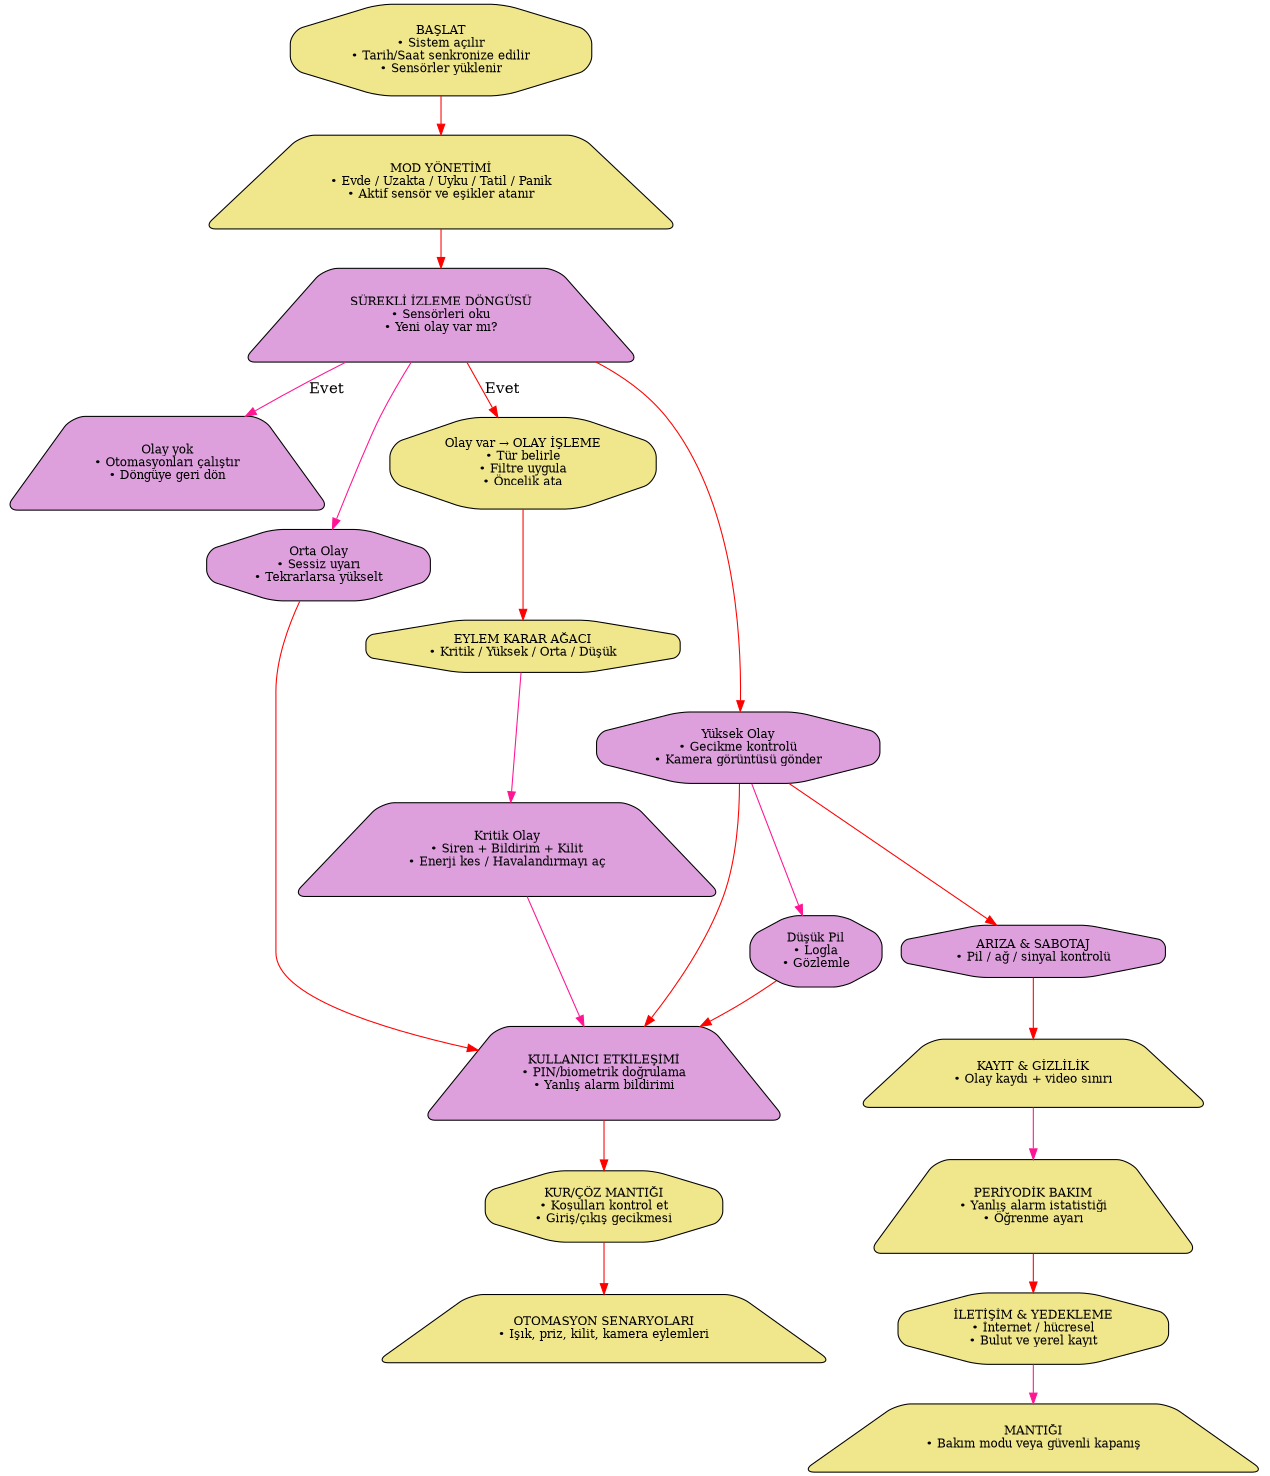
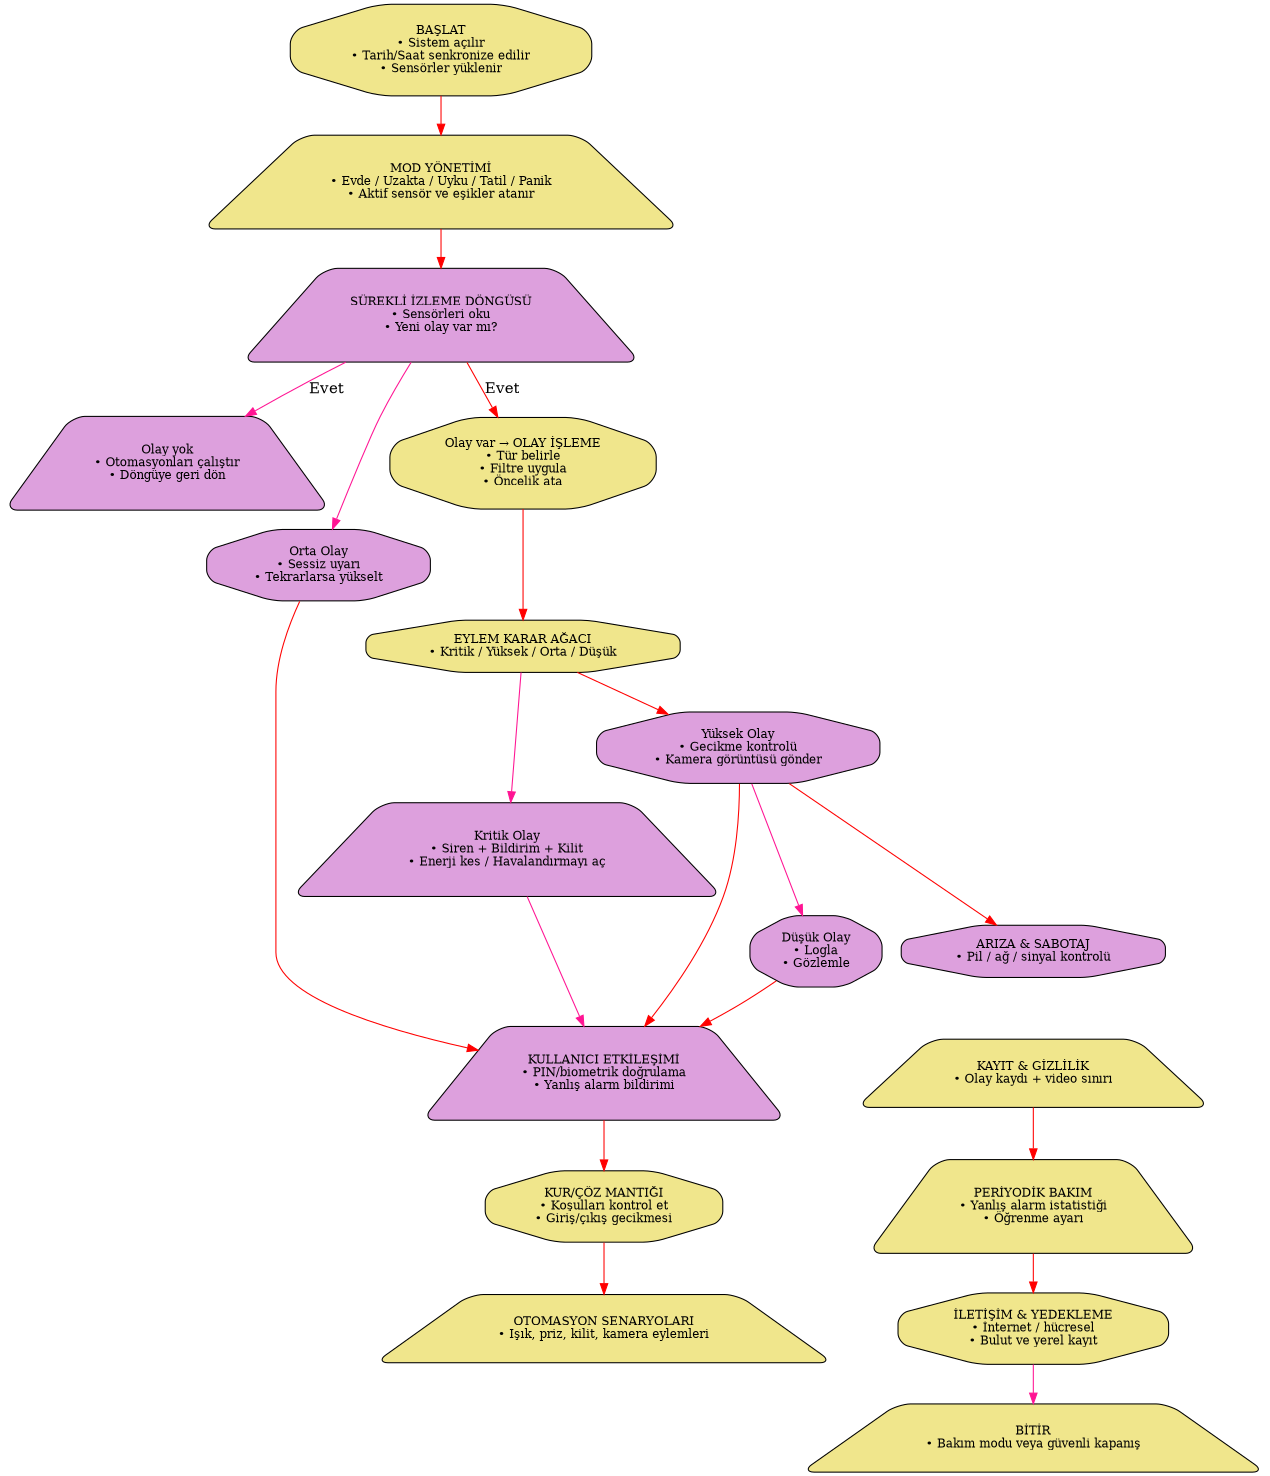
(714, 509) -> (618, 691)
(816, 951) -> (816, 951)
(1033, 1003) -> none
(1033, 1128) -> (1033, 1128)
(1033, 1438) -> (1033, 1438)
